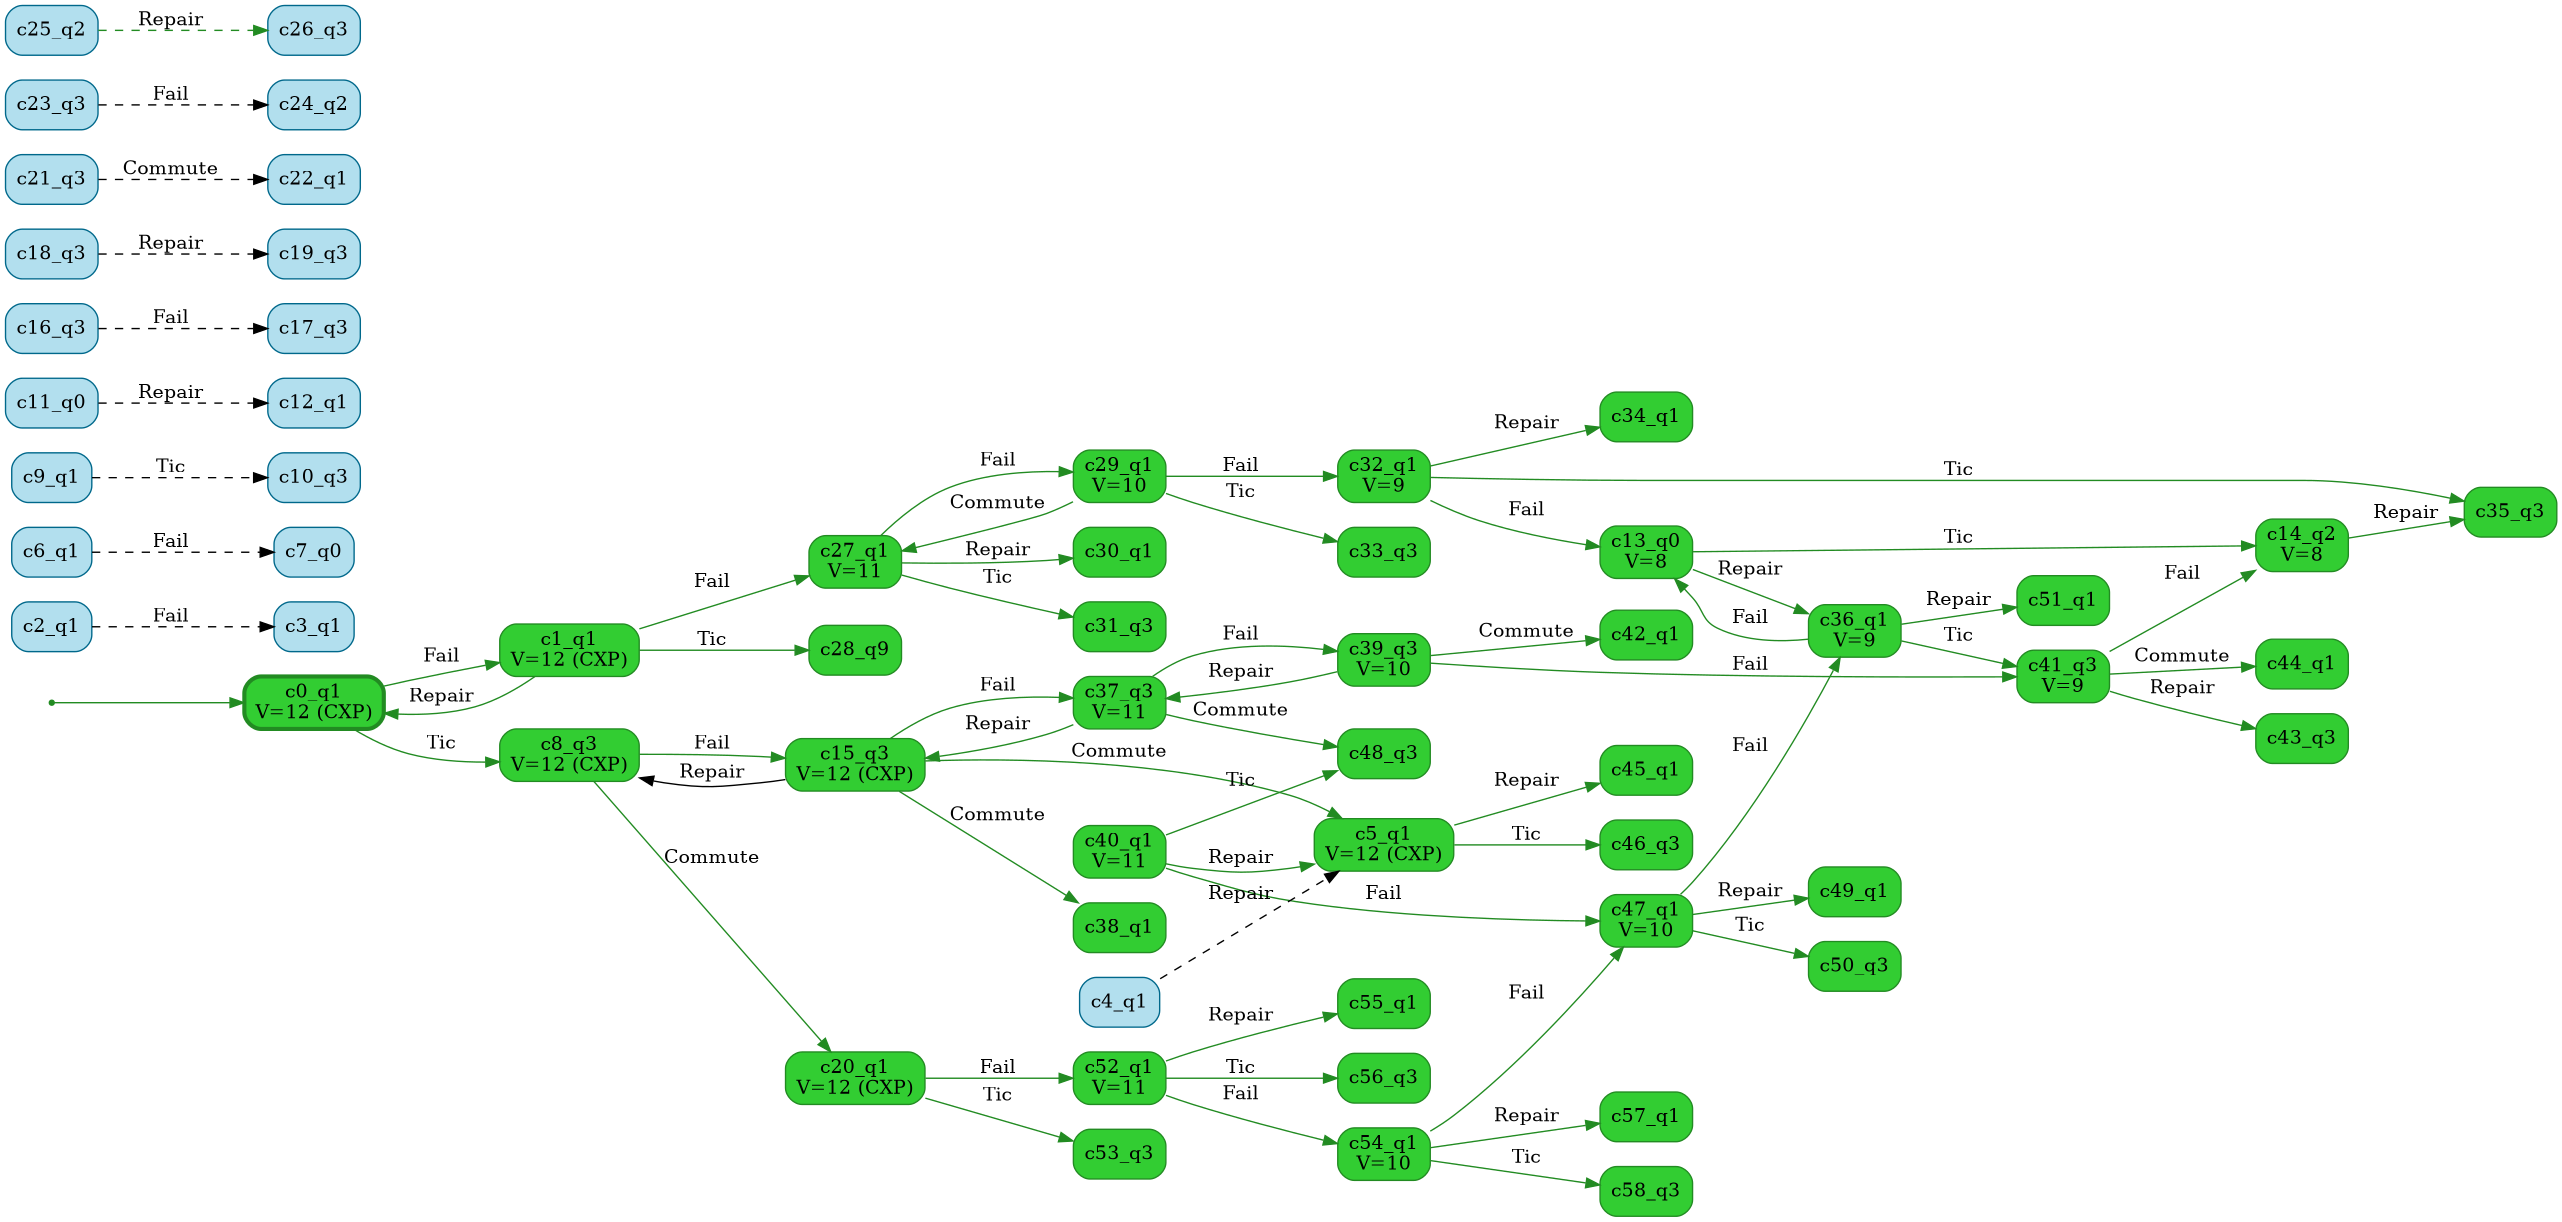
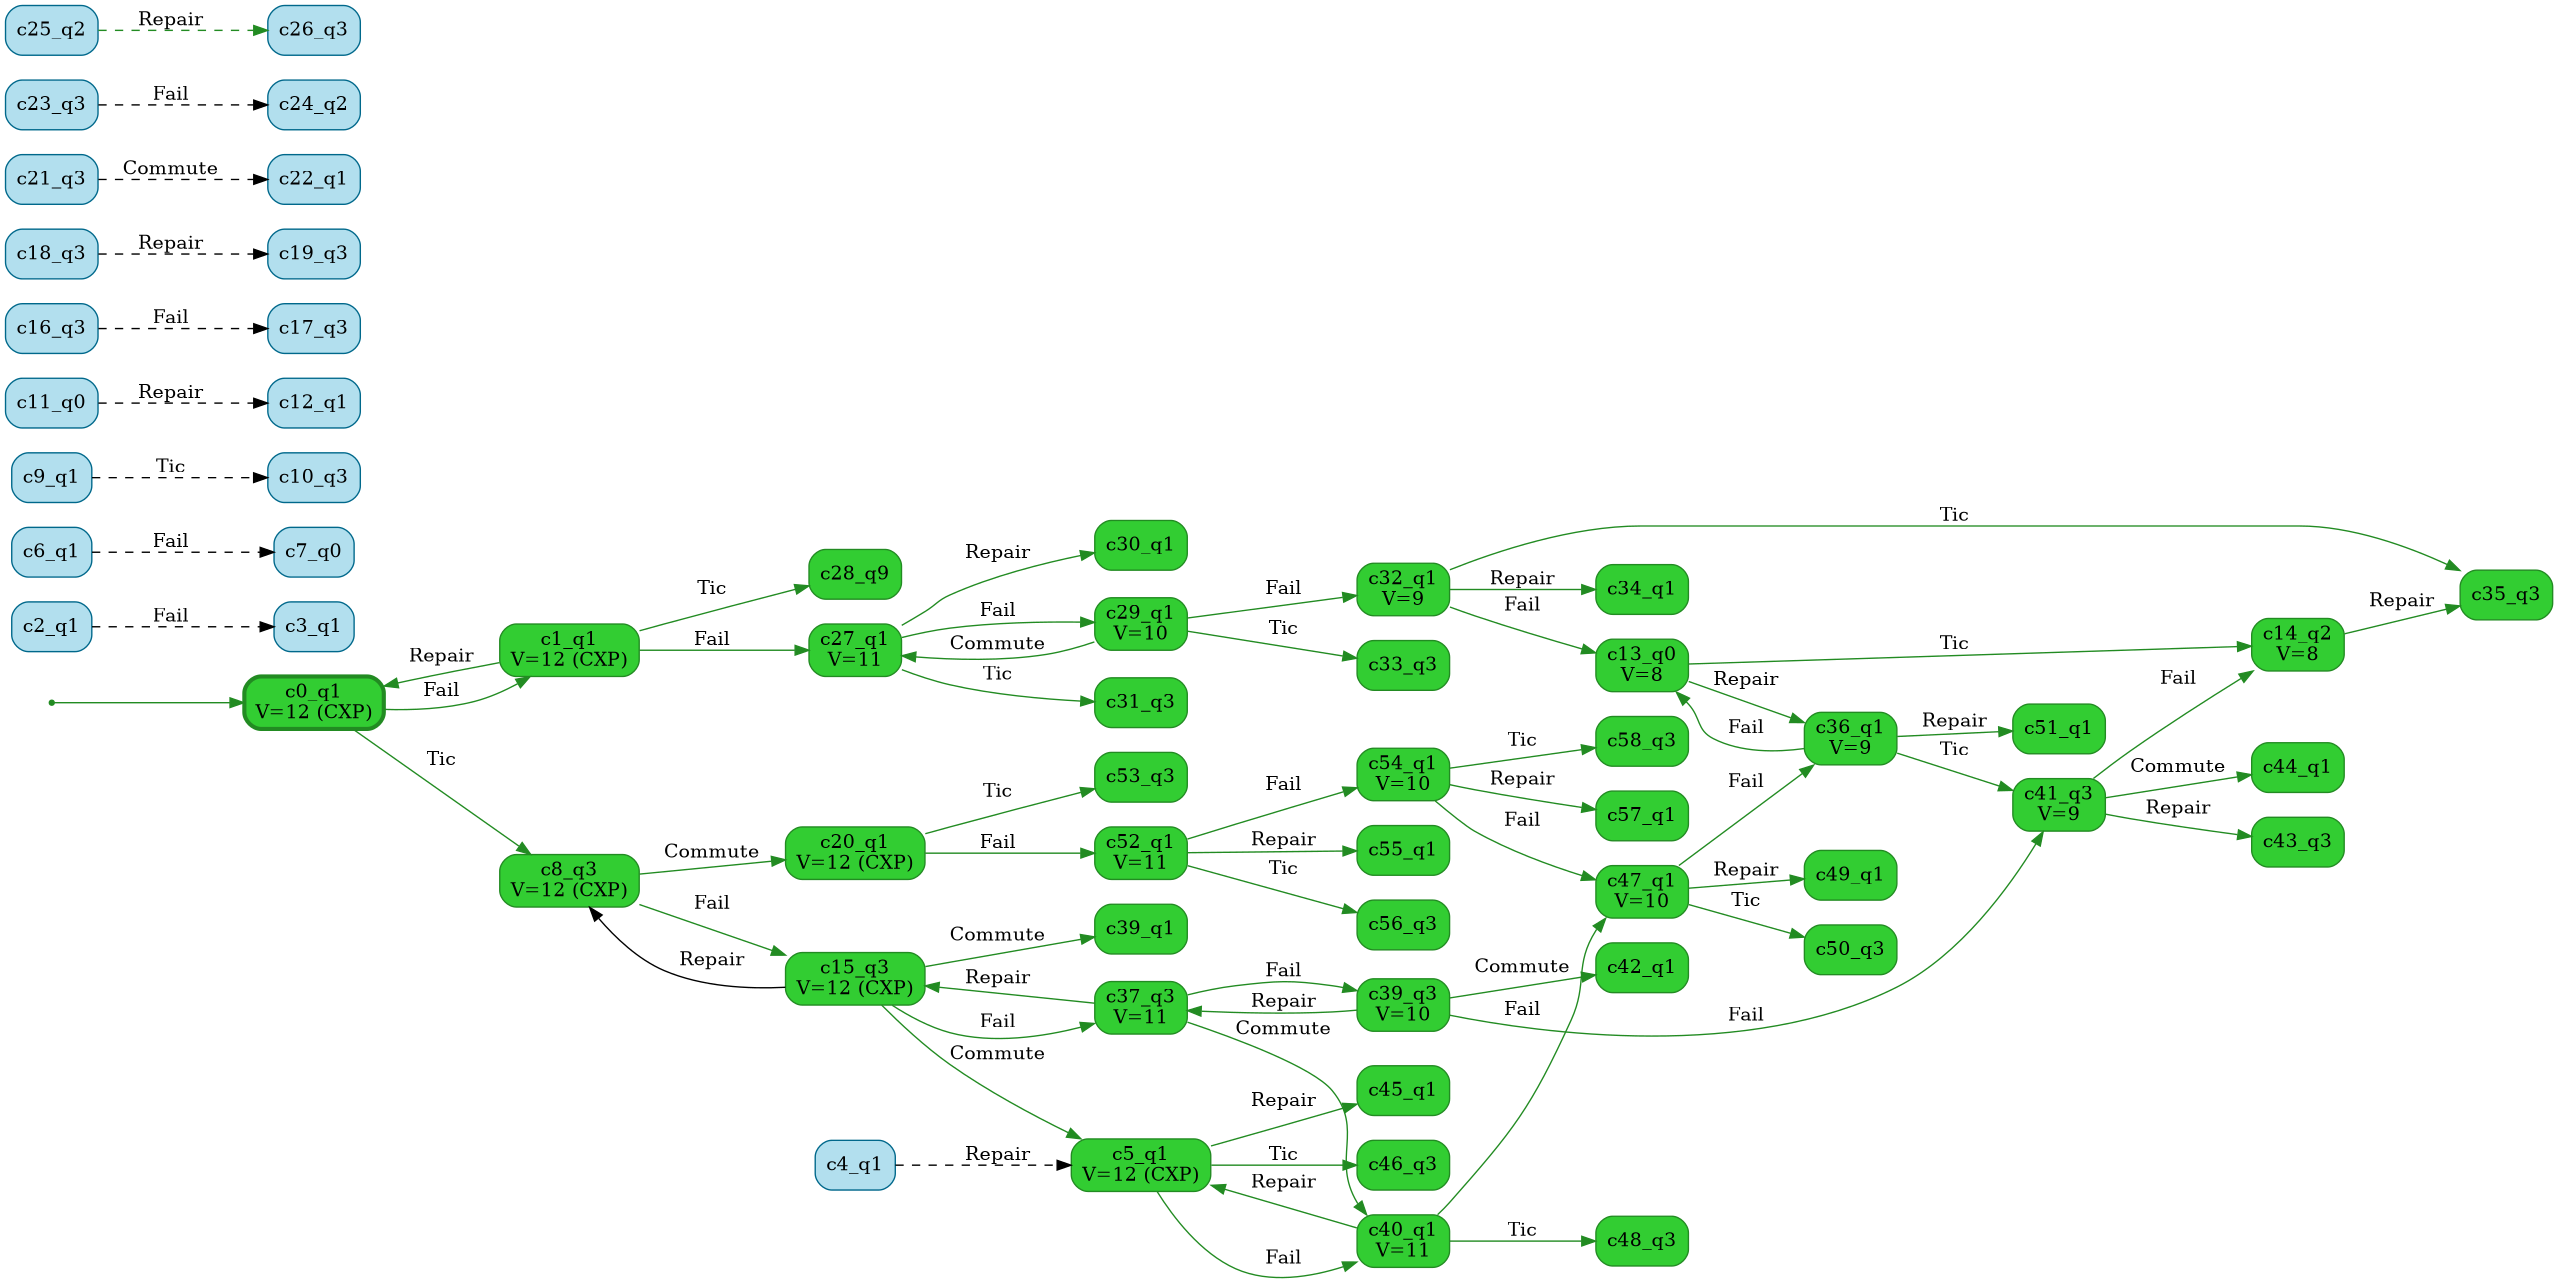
(1245, 731) -> (1316, 1077)
(1120, 928) -> (1141, 929)
none -> (1235, 1269)
